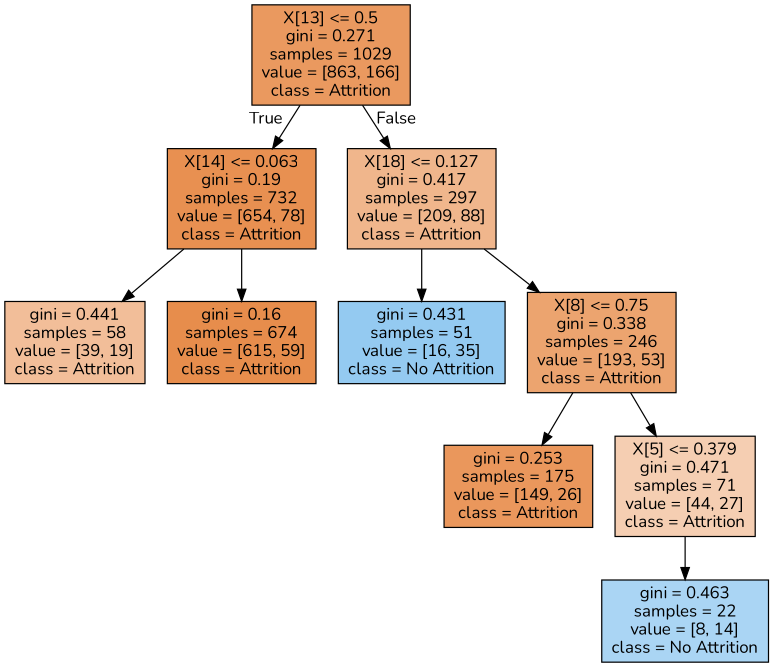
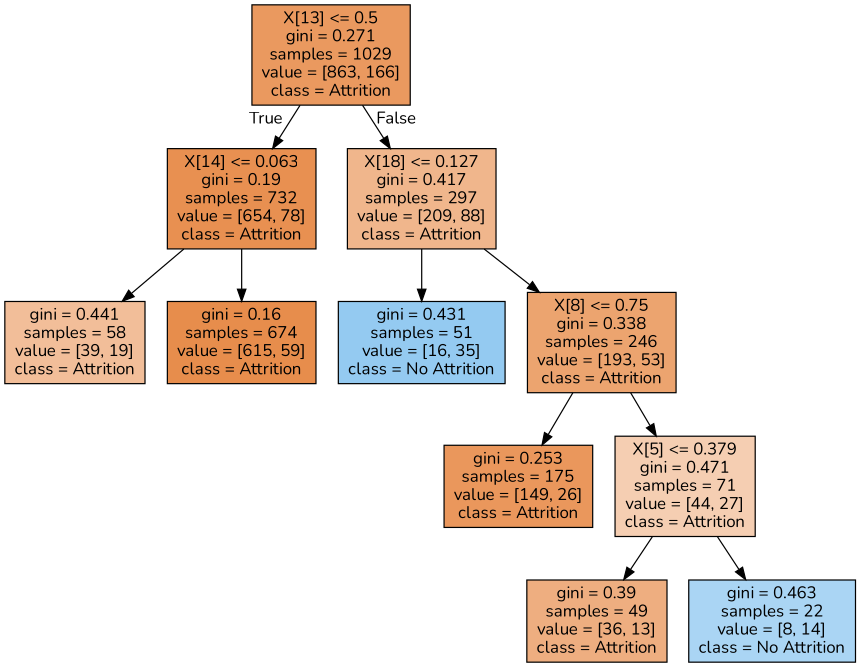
none -> (597, 621)
